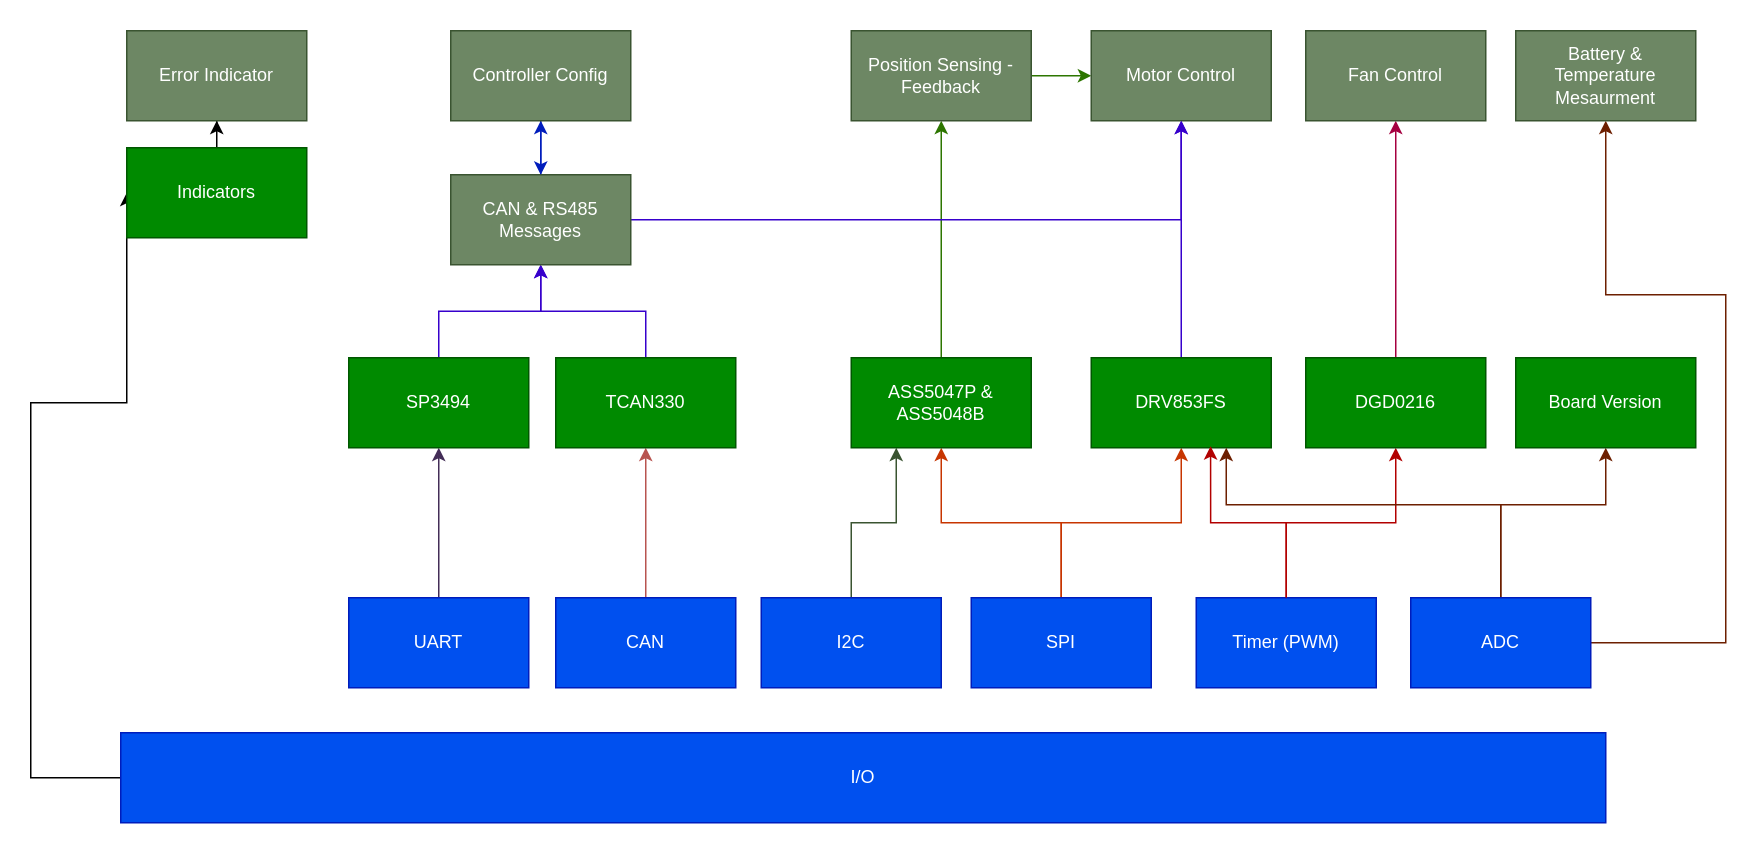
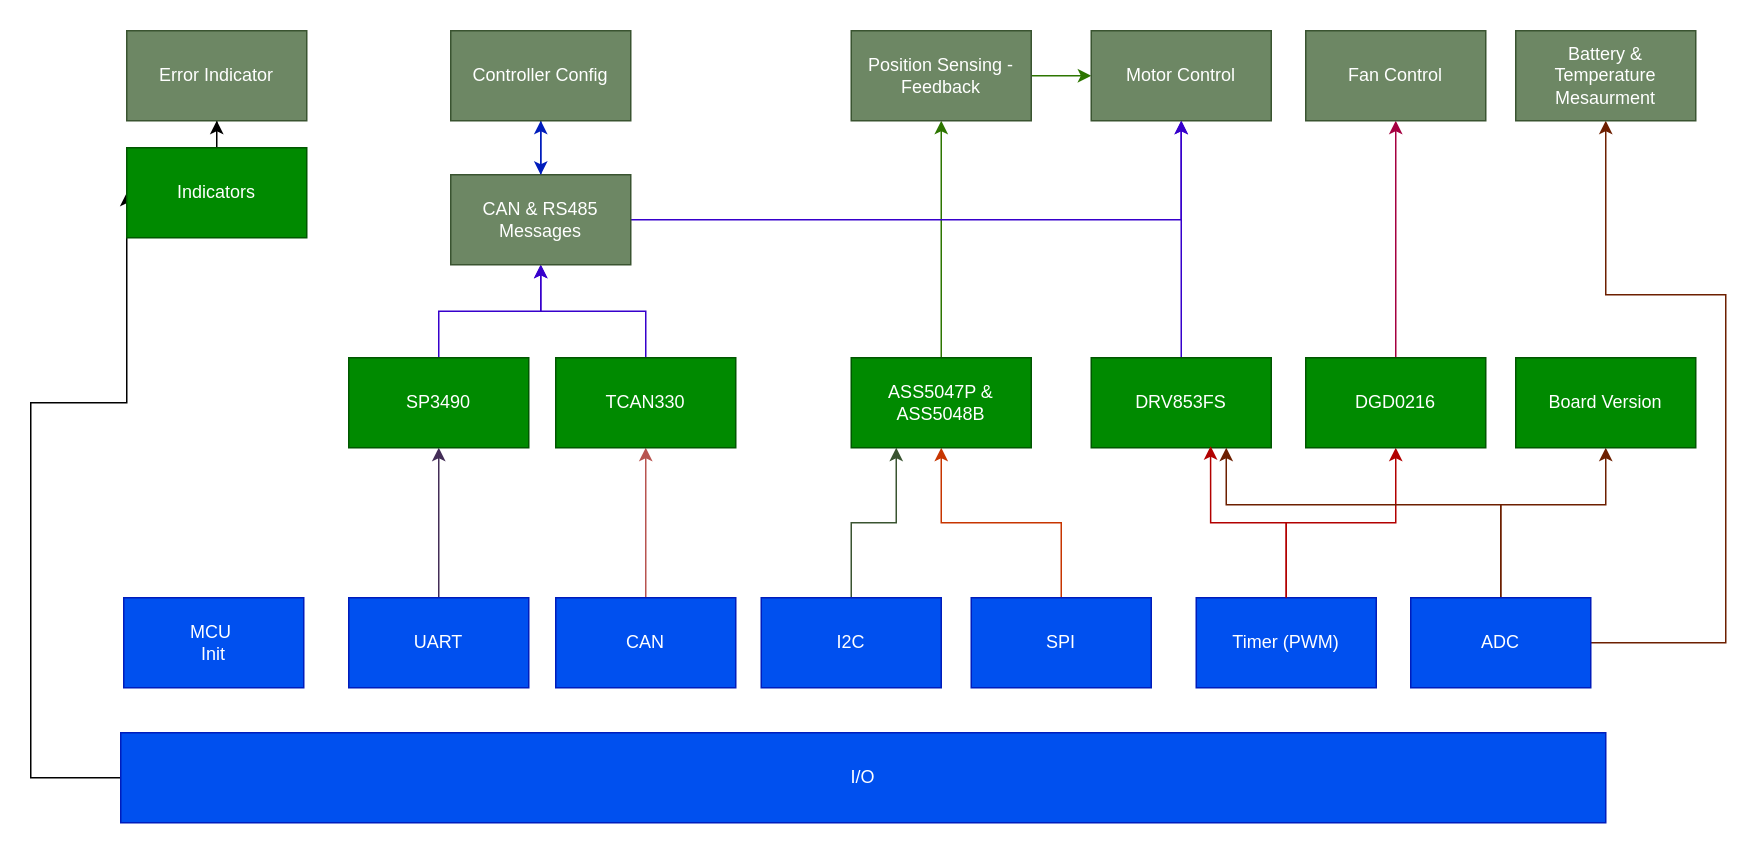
(439, 403) -> (439, 403)
(1154, 523) -> none
none -> (214, 643)
